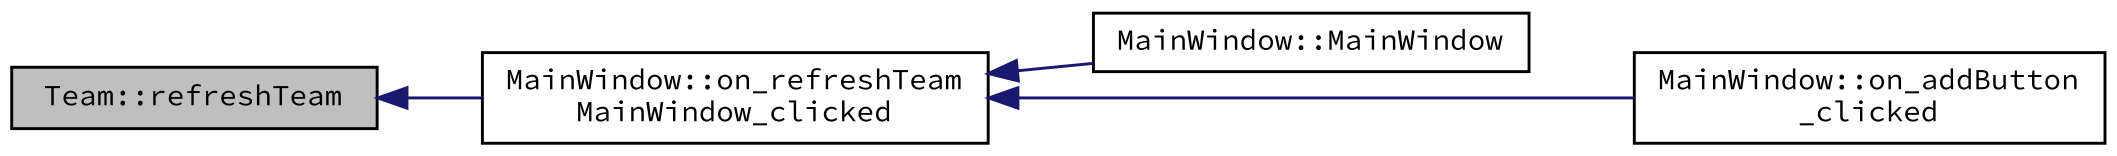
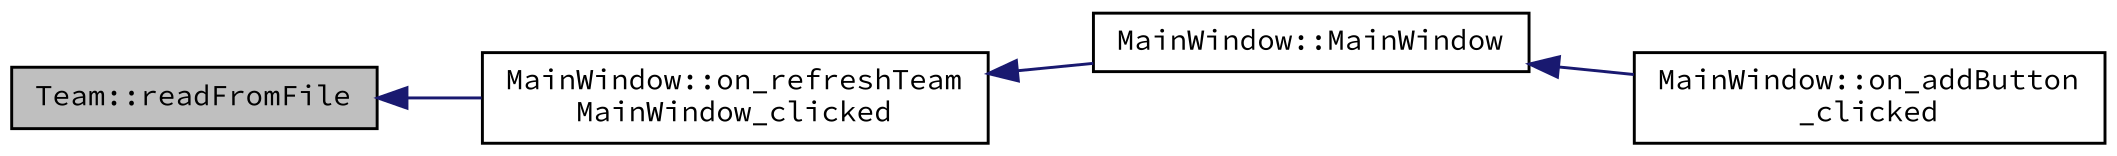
(194, 98) -> (194, 98)
(1326, 98) -> (1596, 71)
